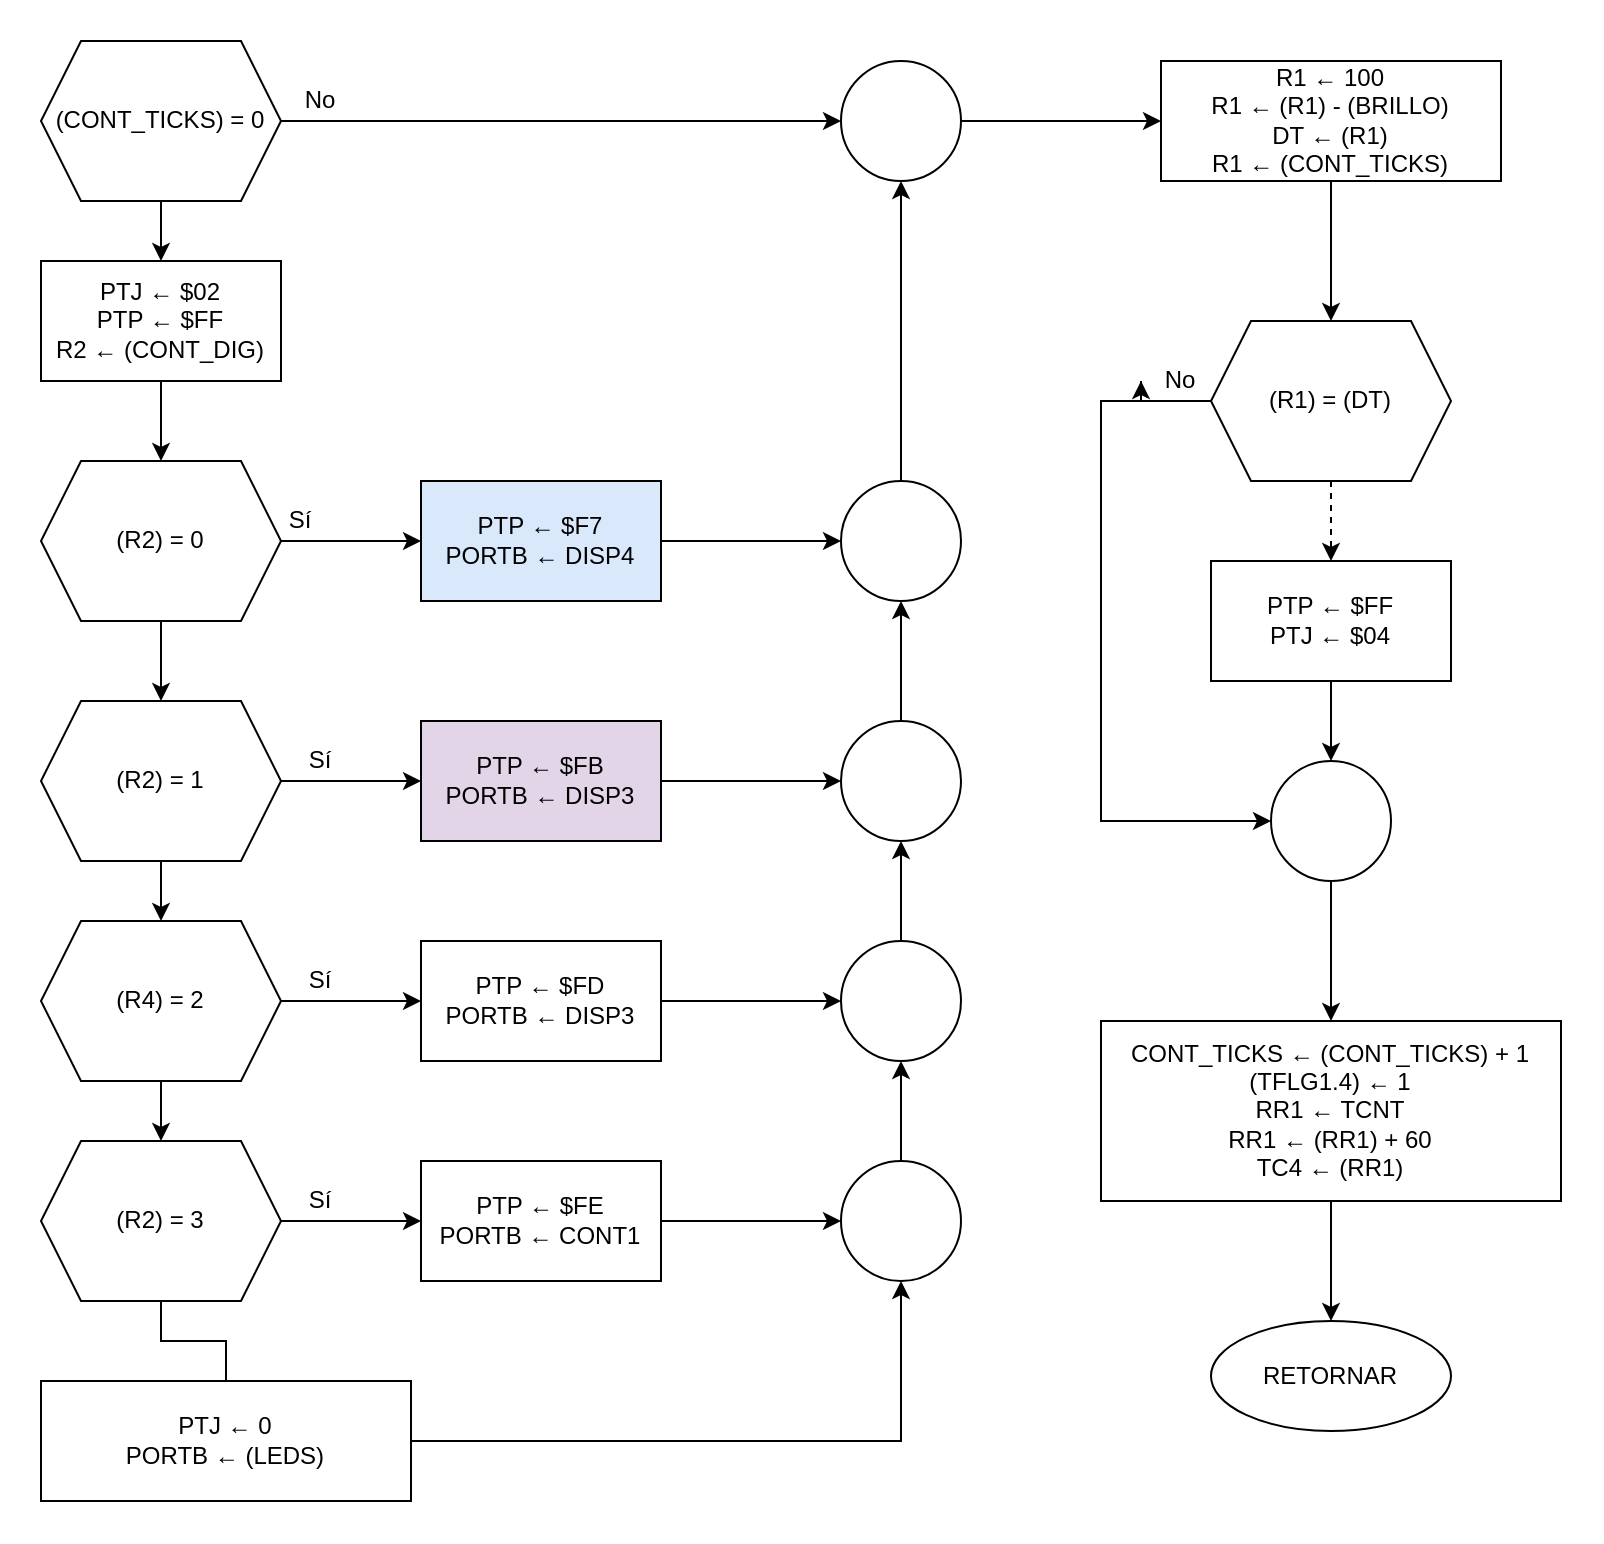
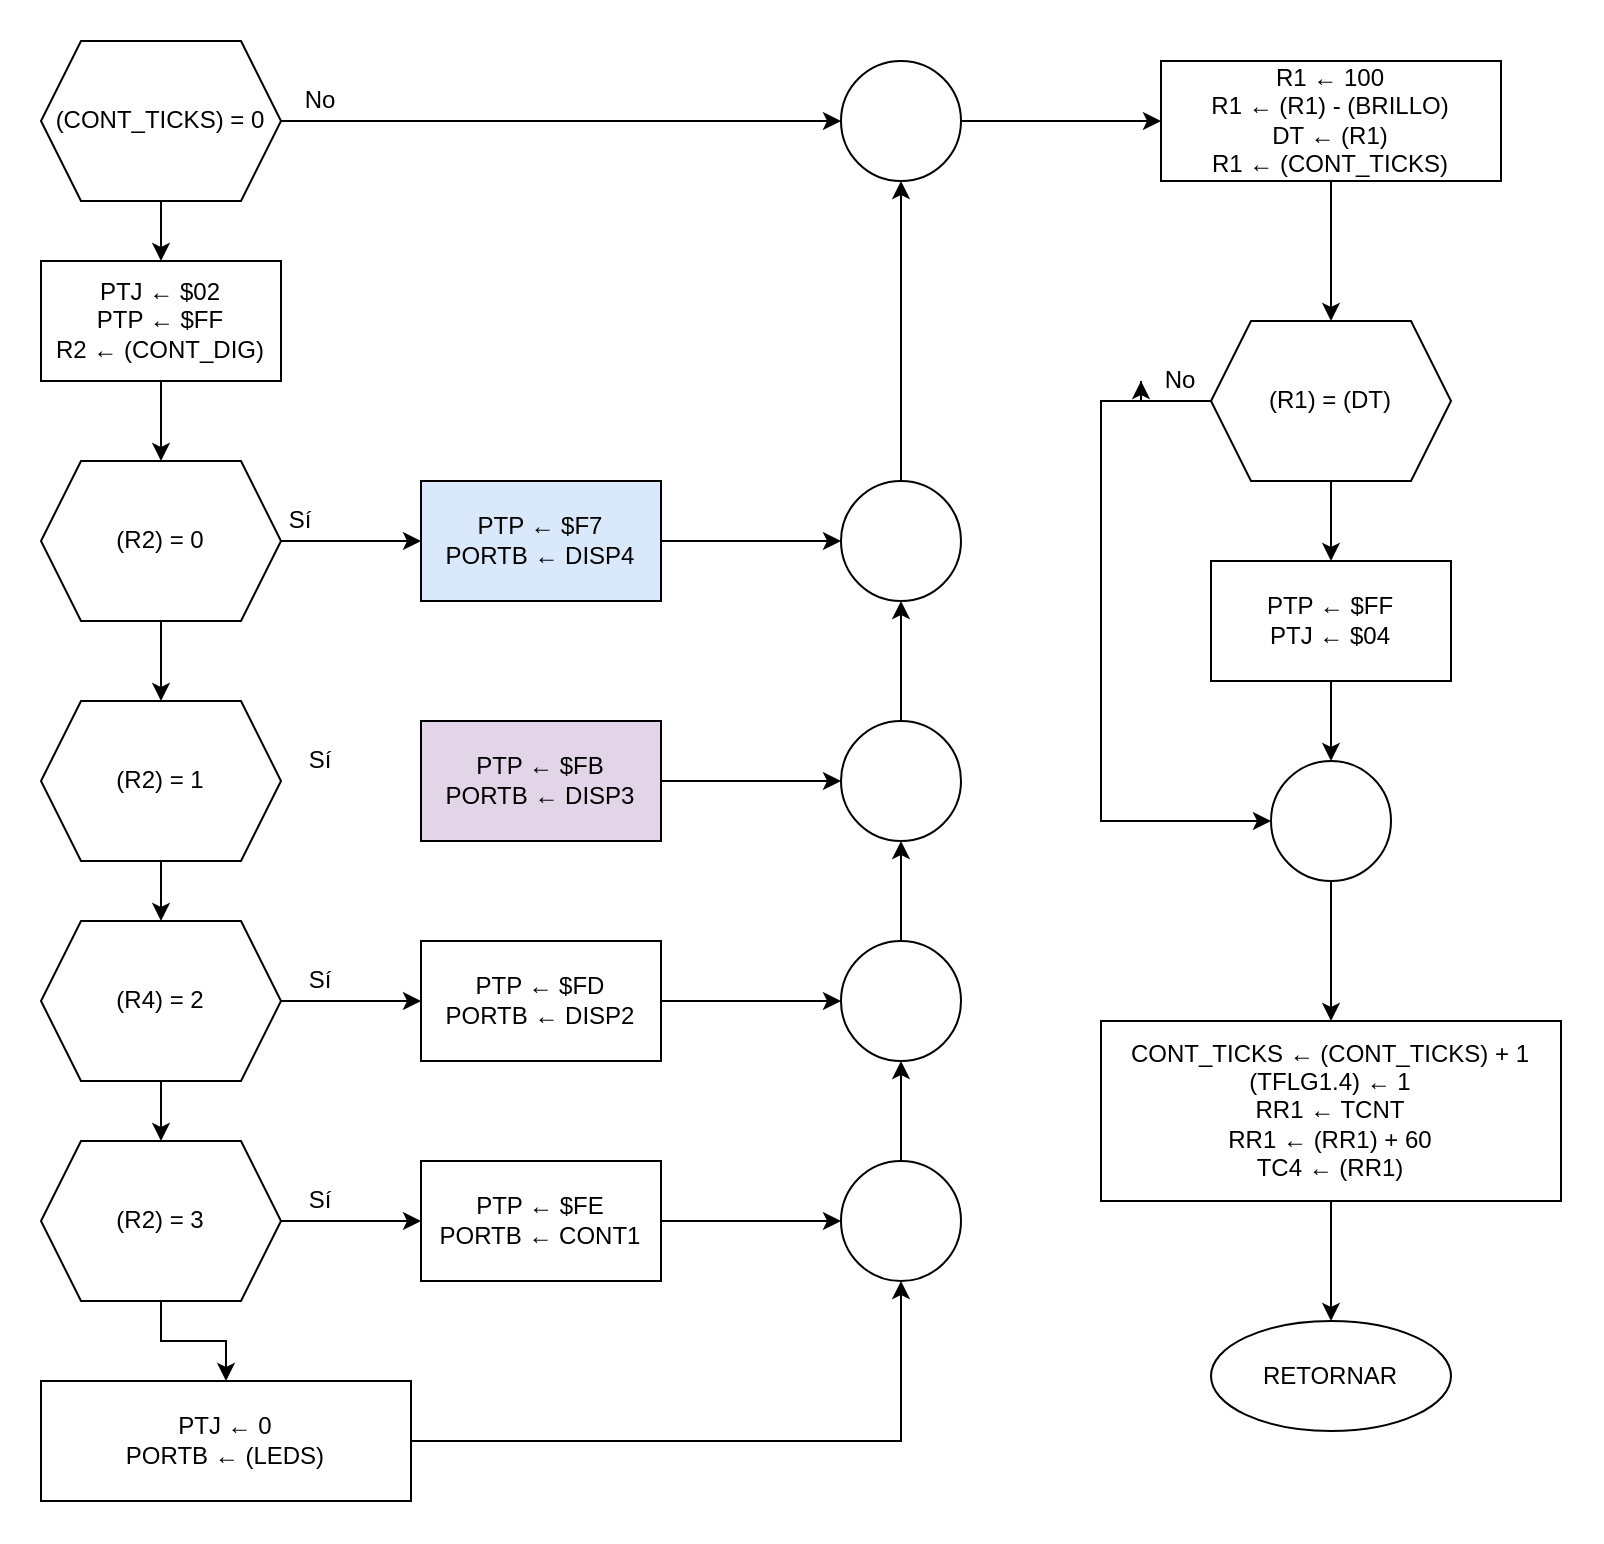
(1331, 513) -> (1331, 513)
(344, 781) -> none
(541, 1001) -> (541, 1001)
(226, 1371) -> (226, 1366)
